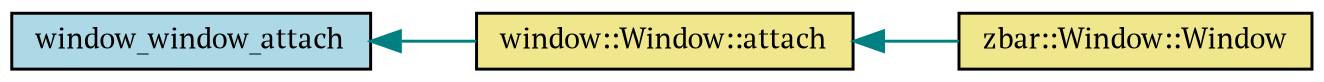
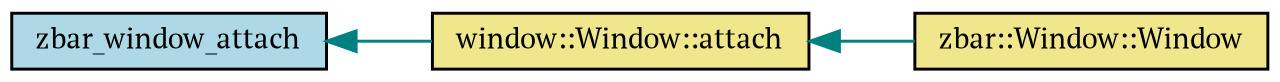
(191, 41) -> (169, 41)
